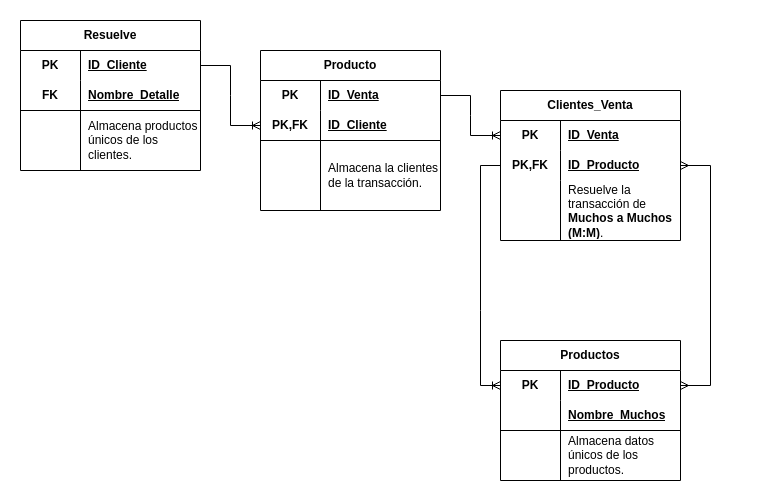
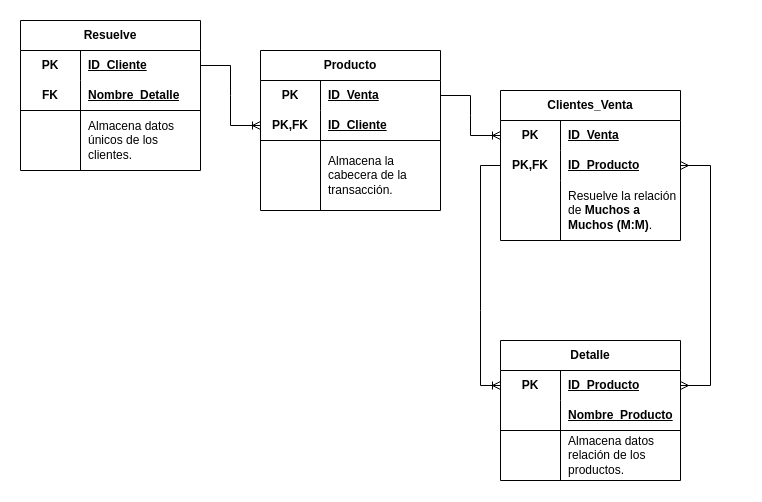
(145, 141) -> (145, 141)
(385, 176) -> (385, 176)
(625, 211) -> (625, 211)
(591, 356) -> (591, 356)
(612, 416) -> (619, 416)
(625, 456) -> (625, 456)
